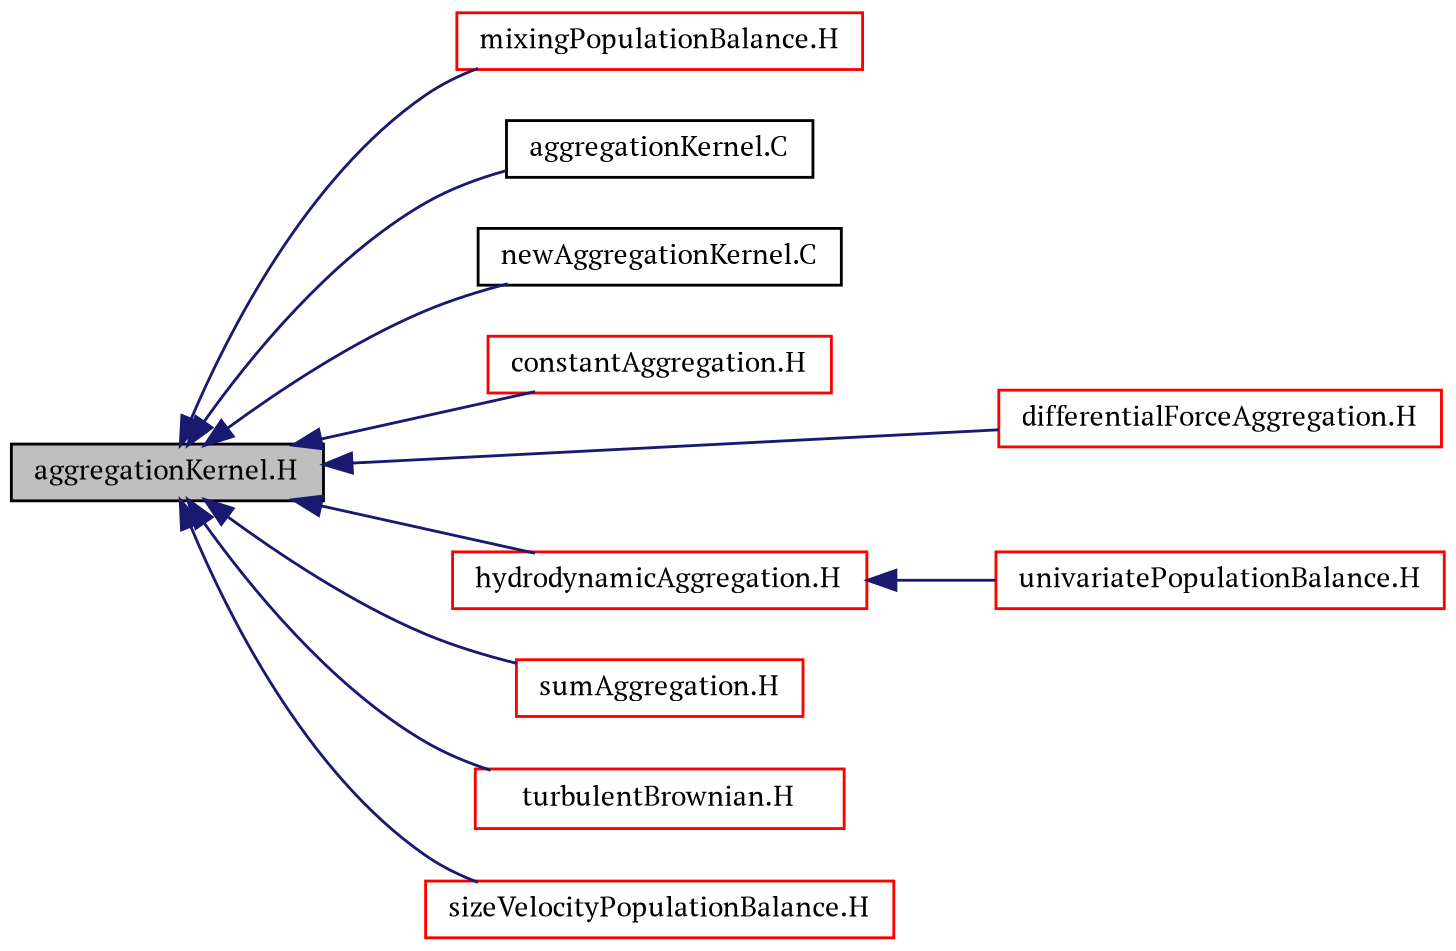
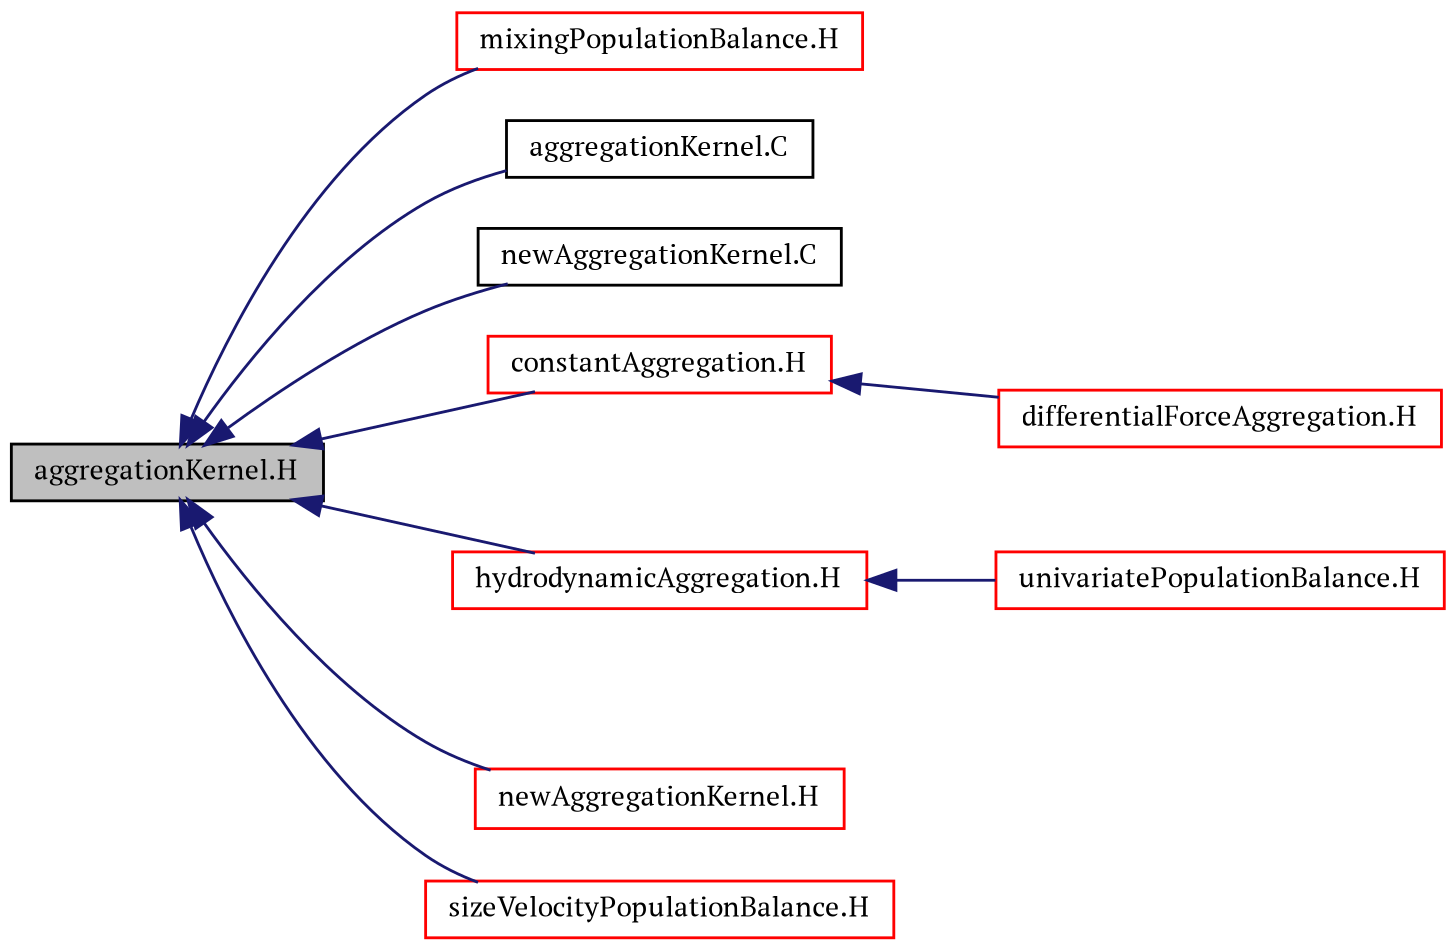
(676, 446) -> (930, 391)
(660, 688) -> none
(660, 799) -> (660, 799)
